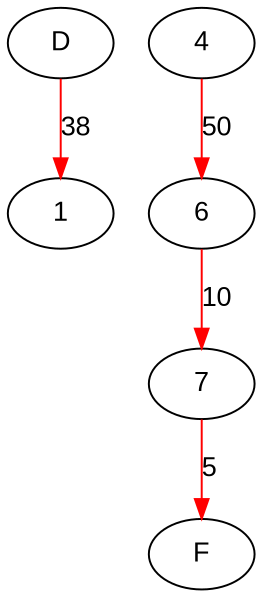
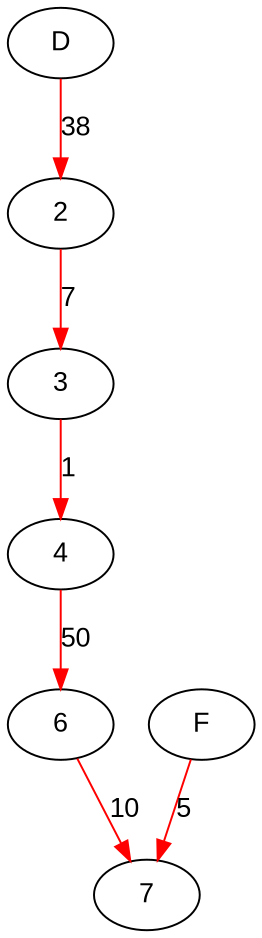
(61, 213) -> (61, 213)
none -> (61, 384)
(202, 459) -> (177, 800)
